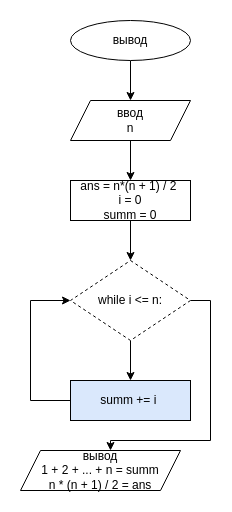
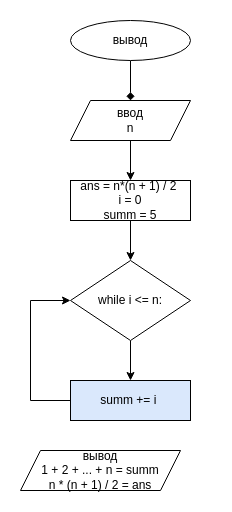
(131, 92) -> (131, 92)
(131, 201) -> (131, 201)
(131, 301) -> (131, 301)
(211, 412) -> none
